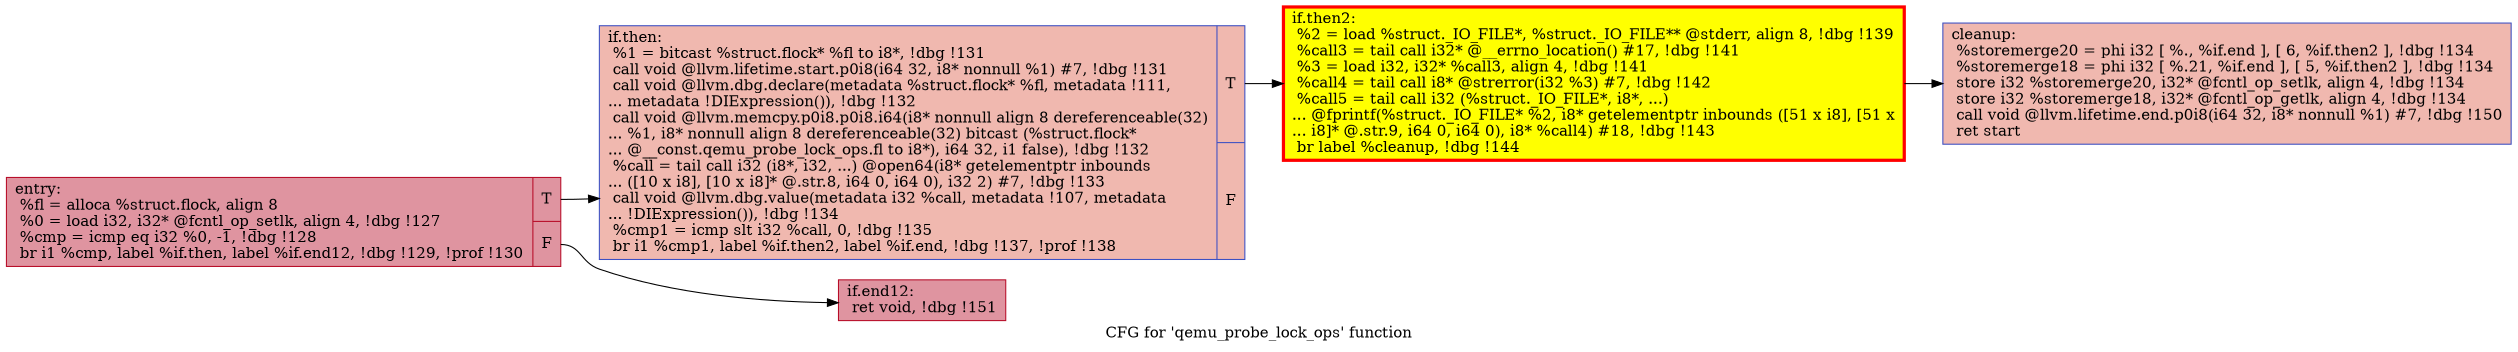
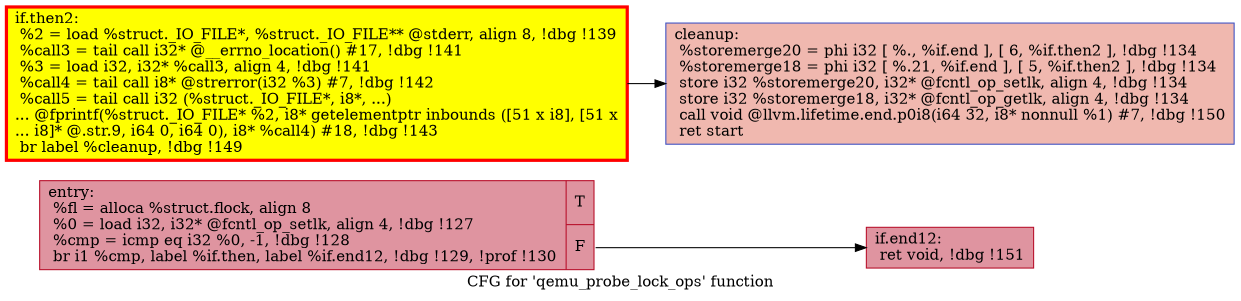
(922, 143) -> none
(1406, 147) -> (129, 147)
